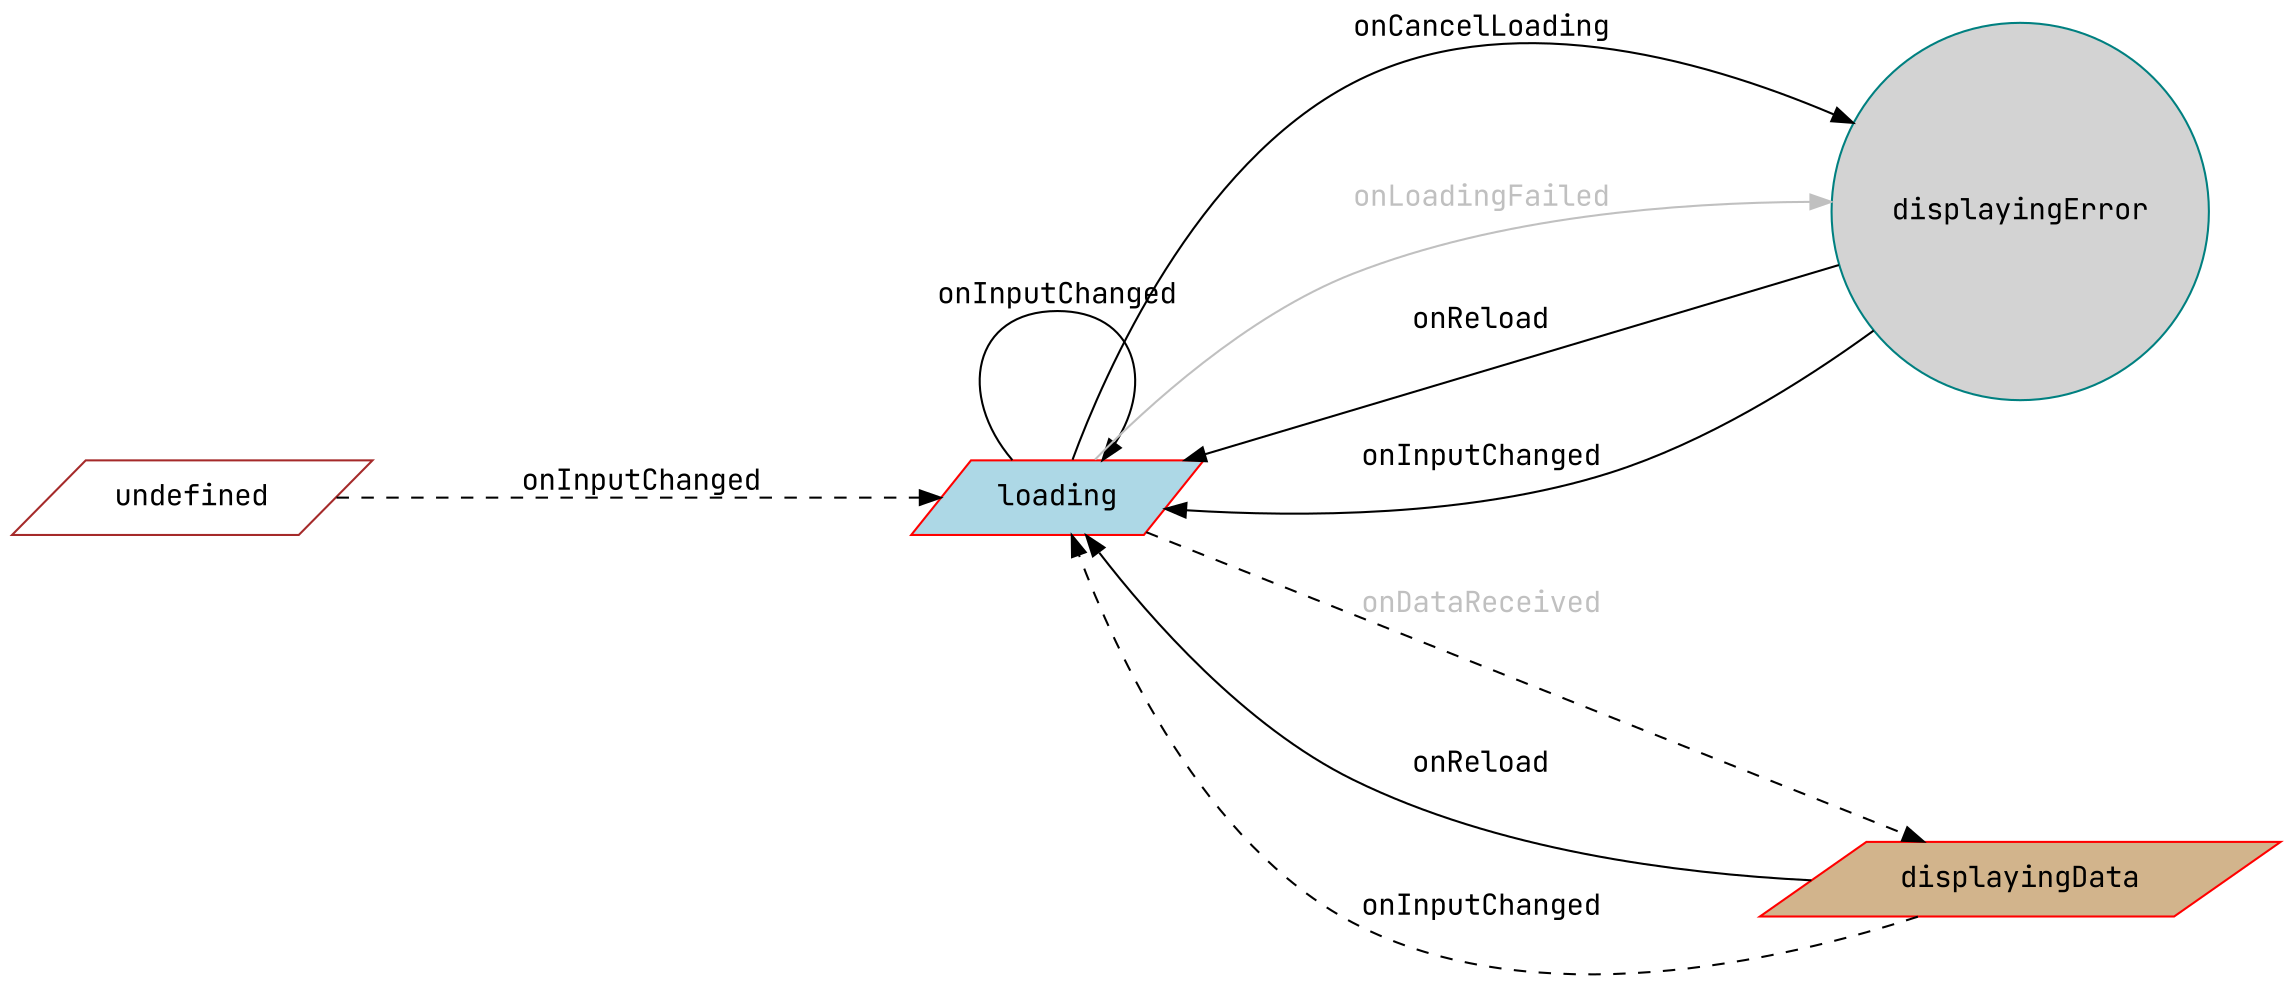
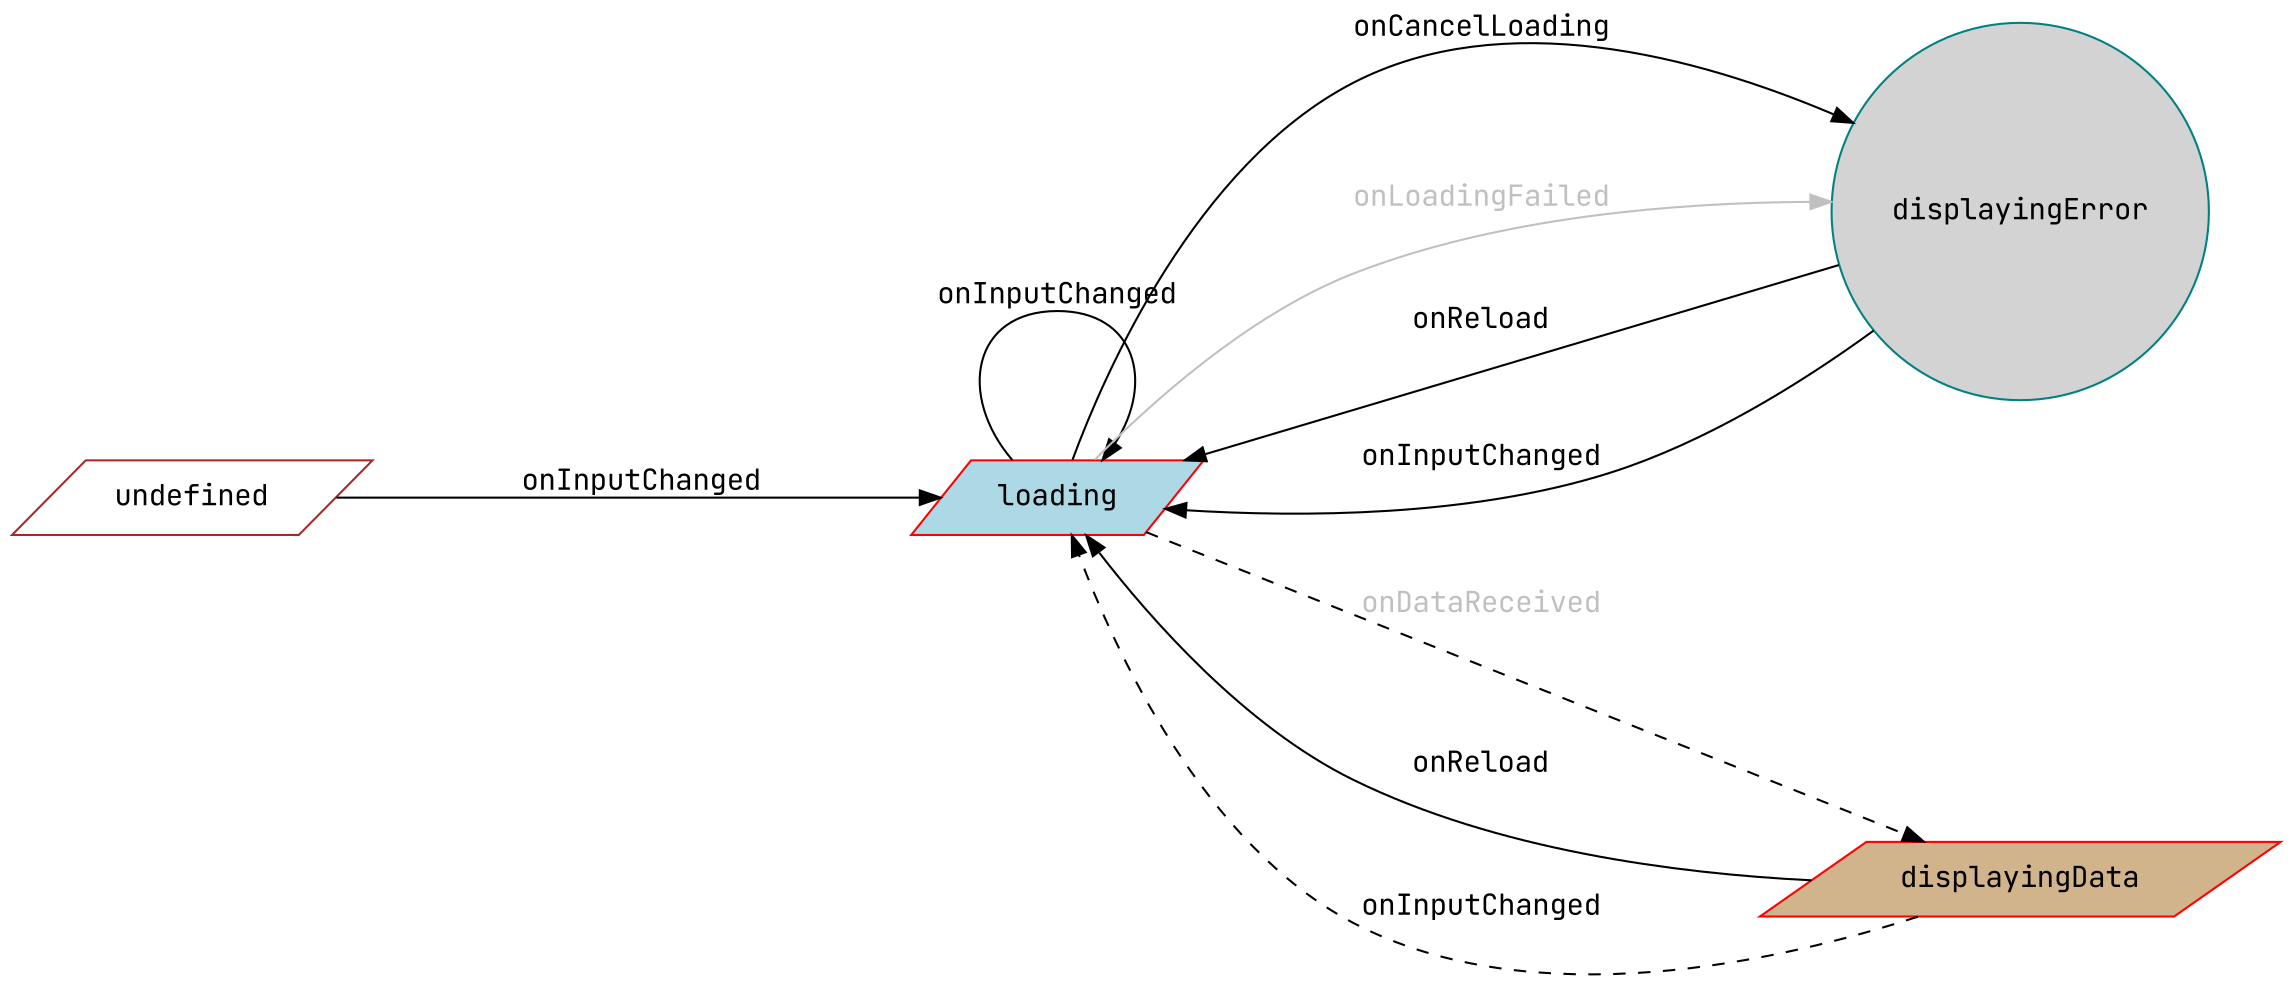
(628, 498) -> (628, 498)
